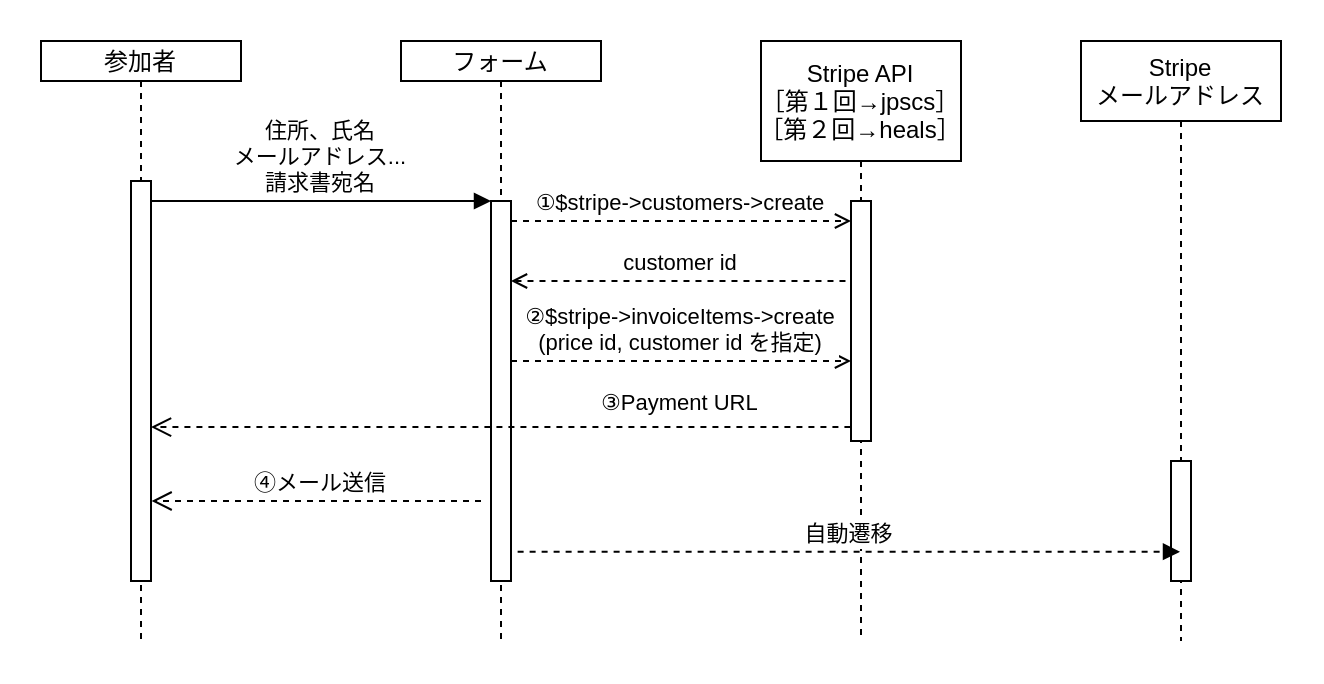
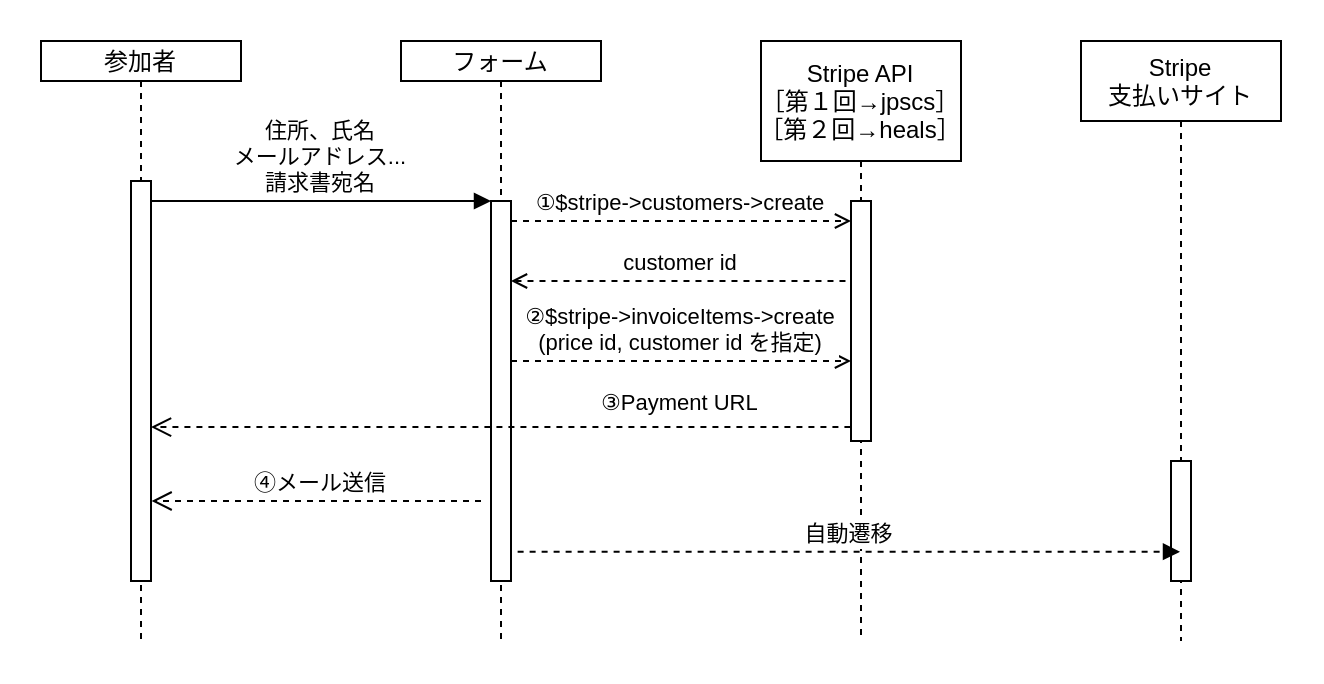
(1180, 68) -> (1180, 68)
